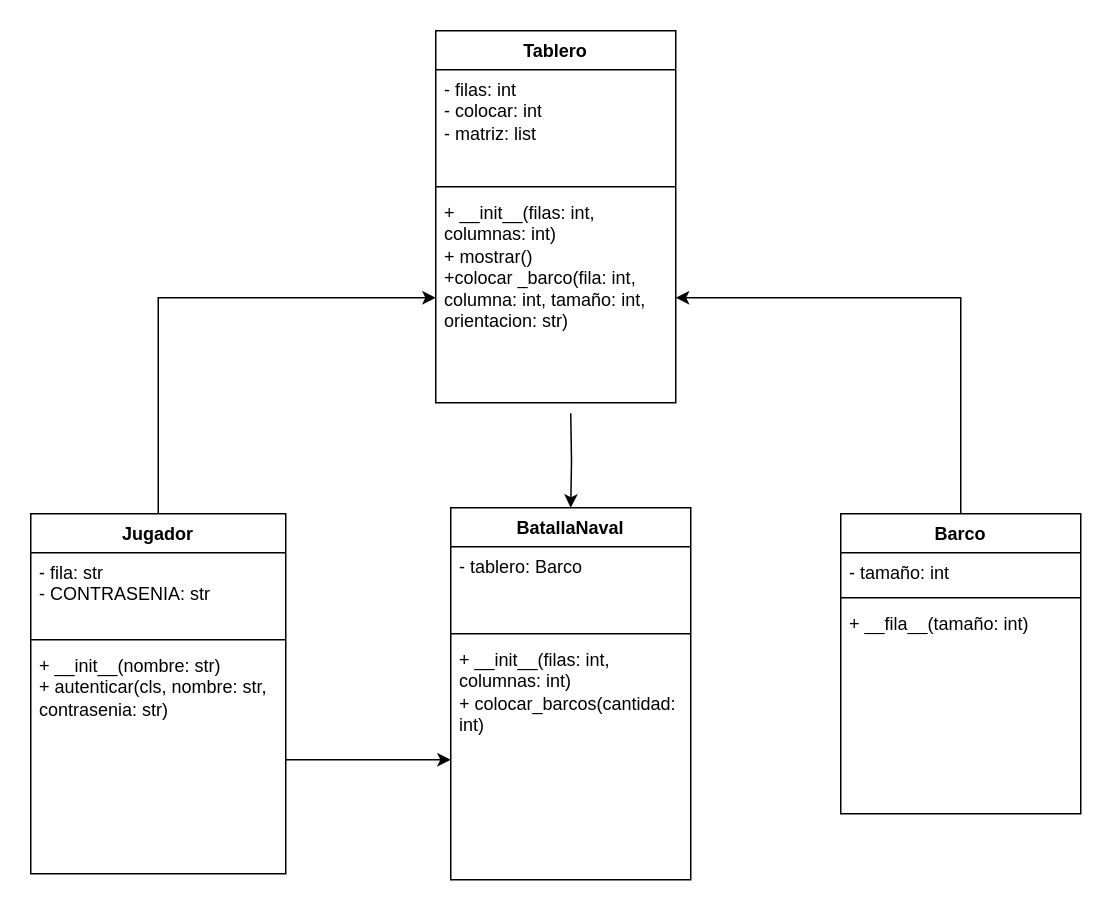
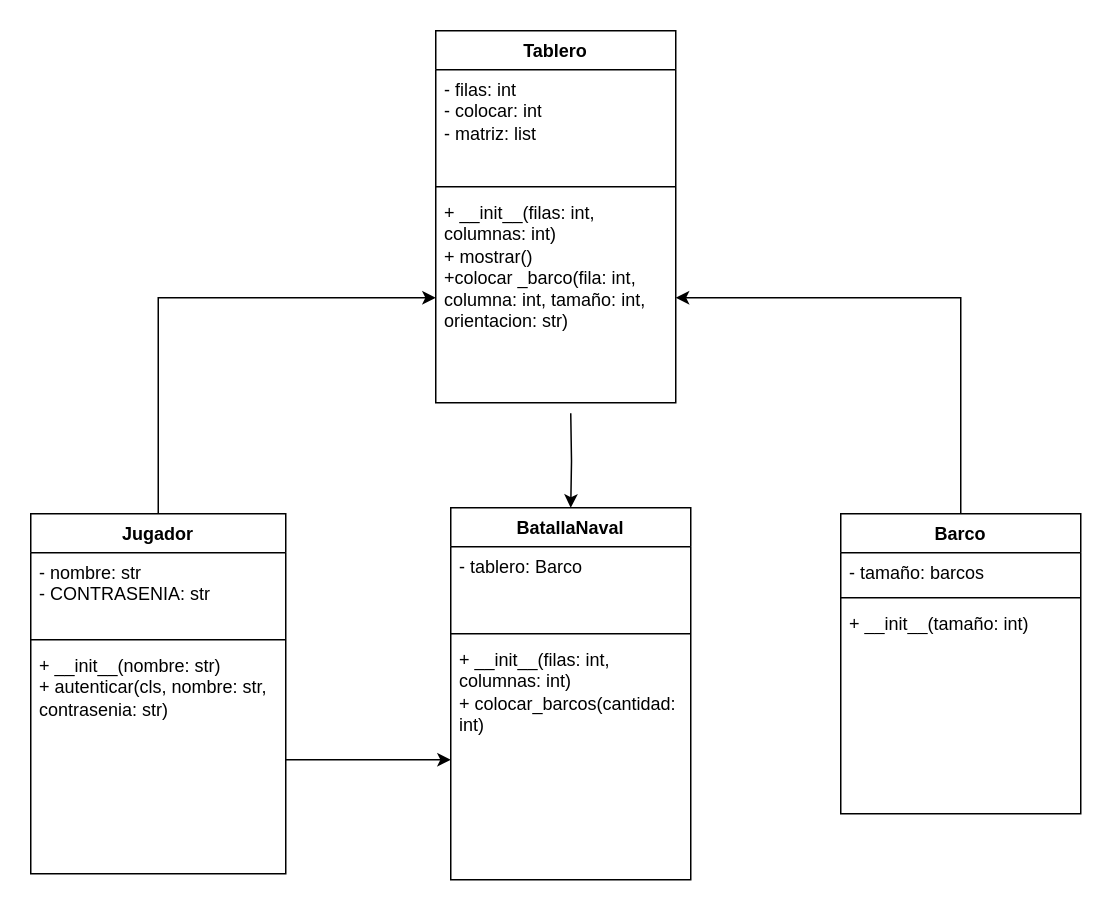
(906, 574) -> (923, 574)
(123, 585) -> (123, 585)
(952, 625) -> (952, 625)
